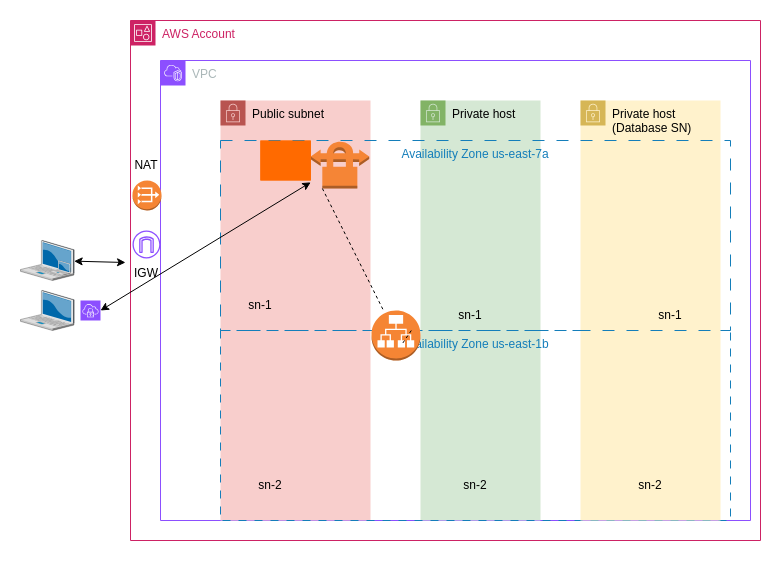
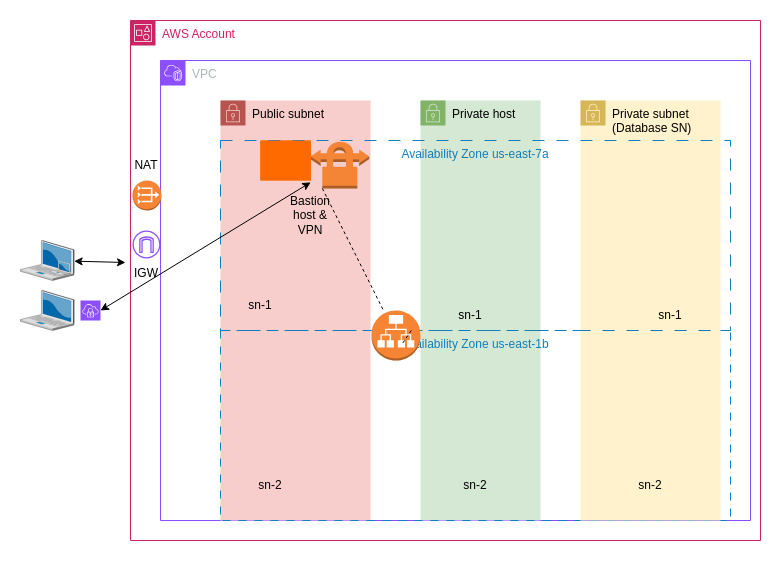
(655, 122) -> (656, 122)
none -> (311, 216)
